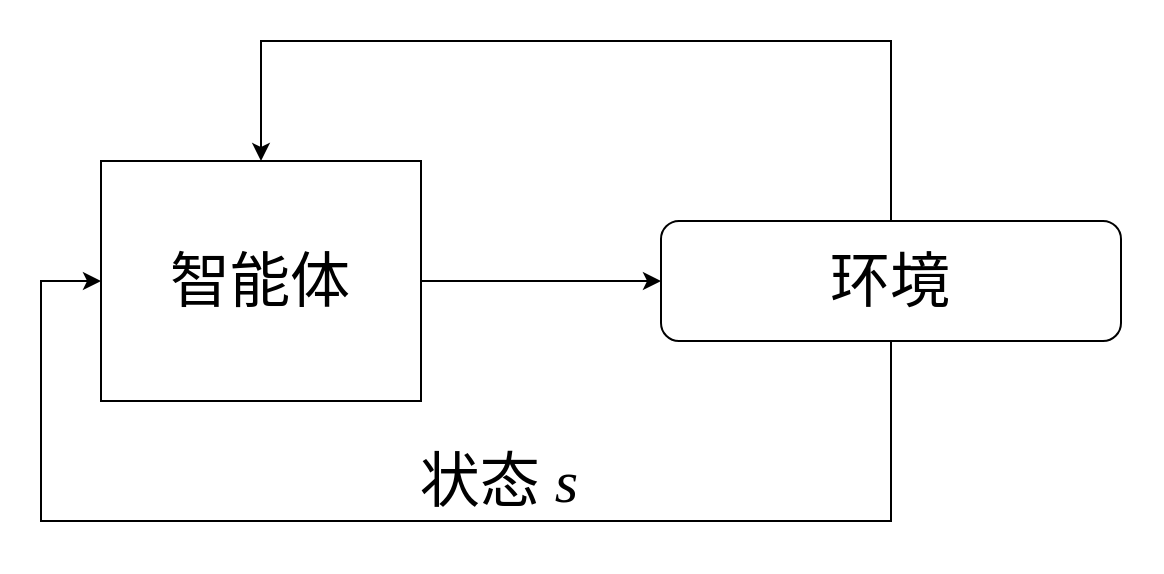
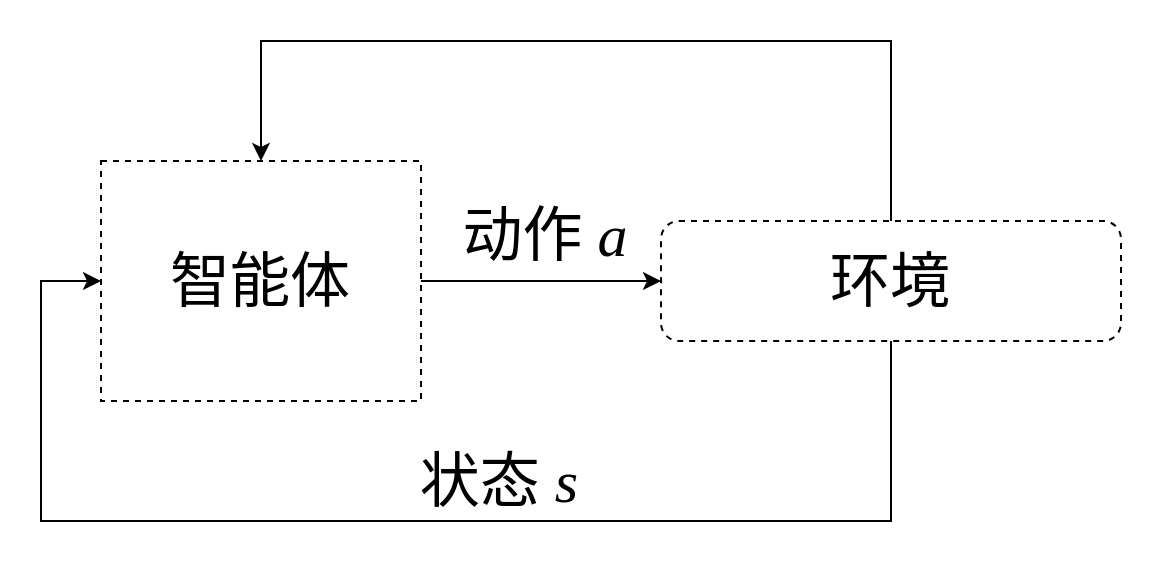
none -> (545, 235)
(261, 281) -> (261, 281)
(891, 281) -> (891, 281)
